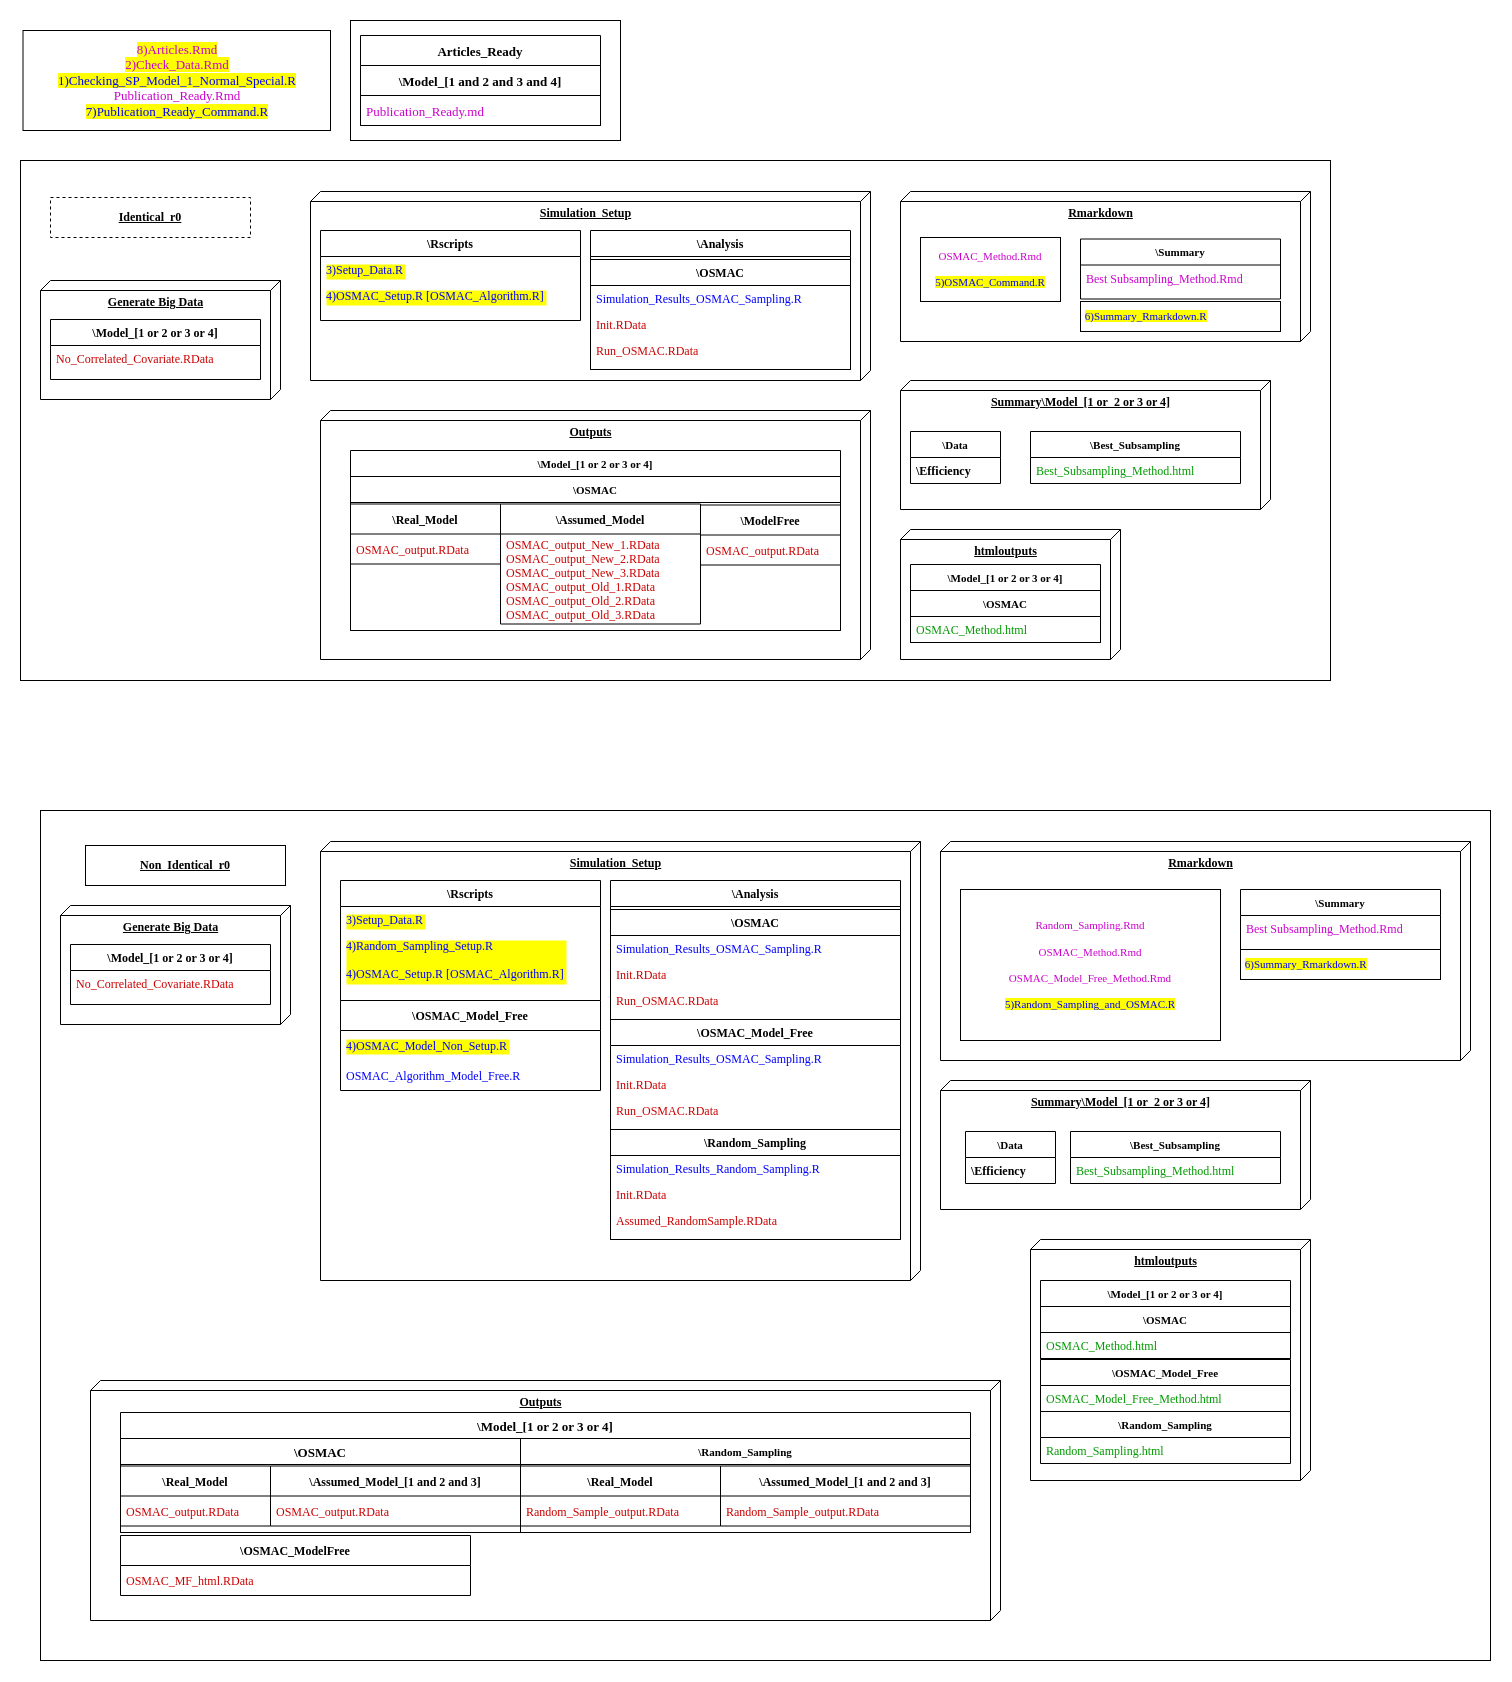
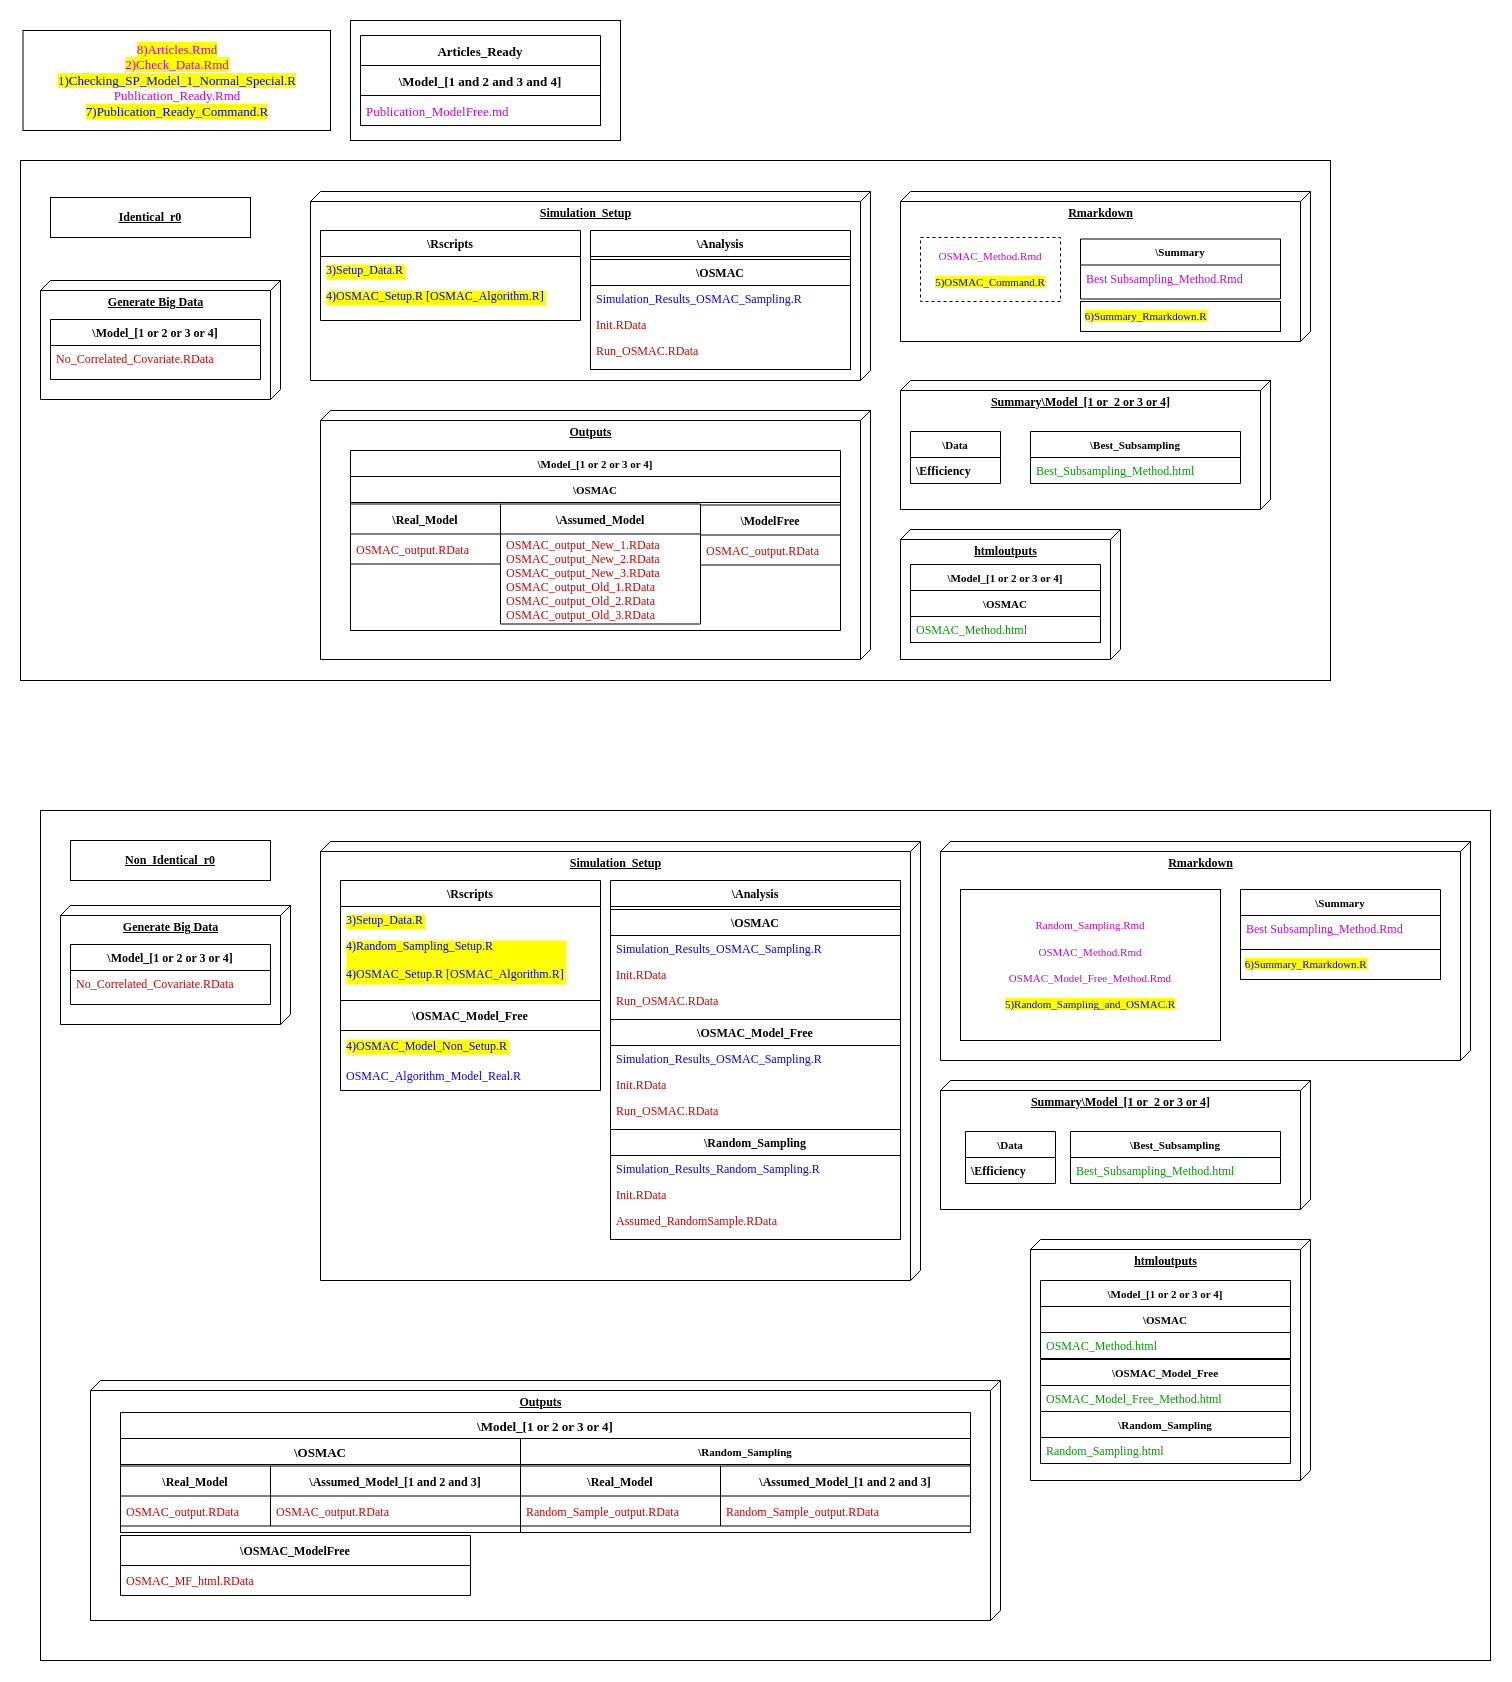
(432, 111) -> (445, 111)
(151, 218) -> (151, 218)
(991, 270) -> (991, 270)
(186, 866) -> (171, 861)
(434, 1076) -> (432, 1076)
